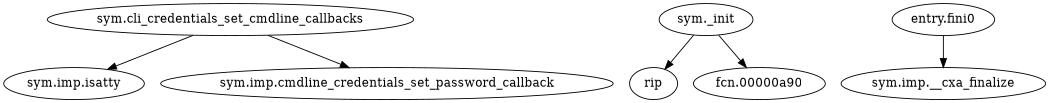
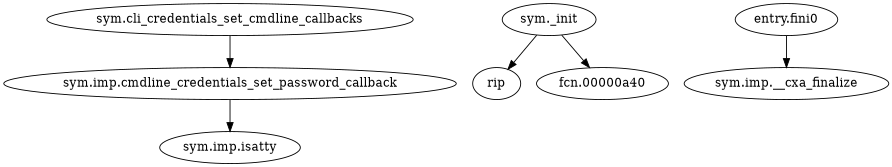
(155, 51) -> (230, 111)
(759, 84) -> (602, 84)
